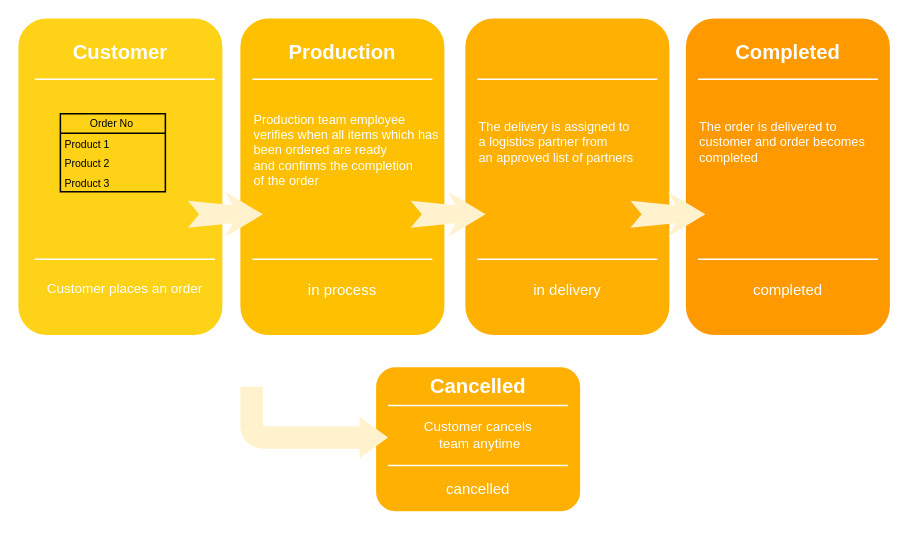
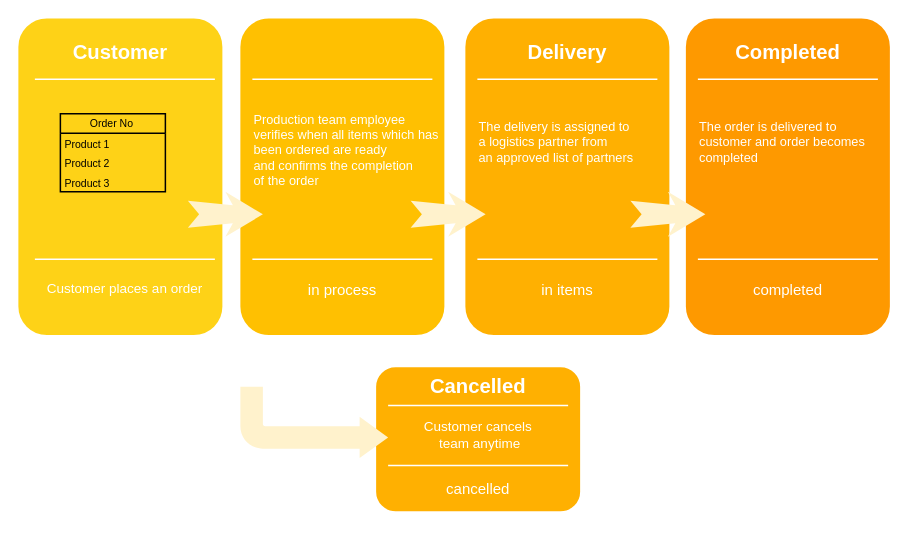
(342, 53) -> none
none -> (567, 53)
(567, 289) -> (567, 289)
